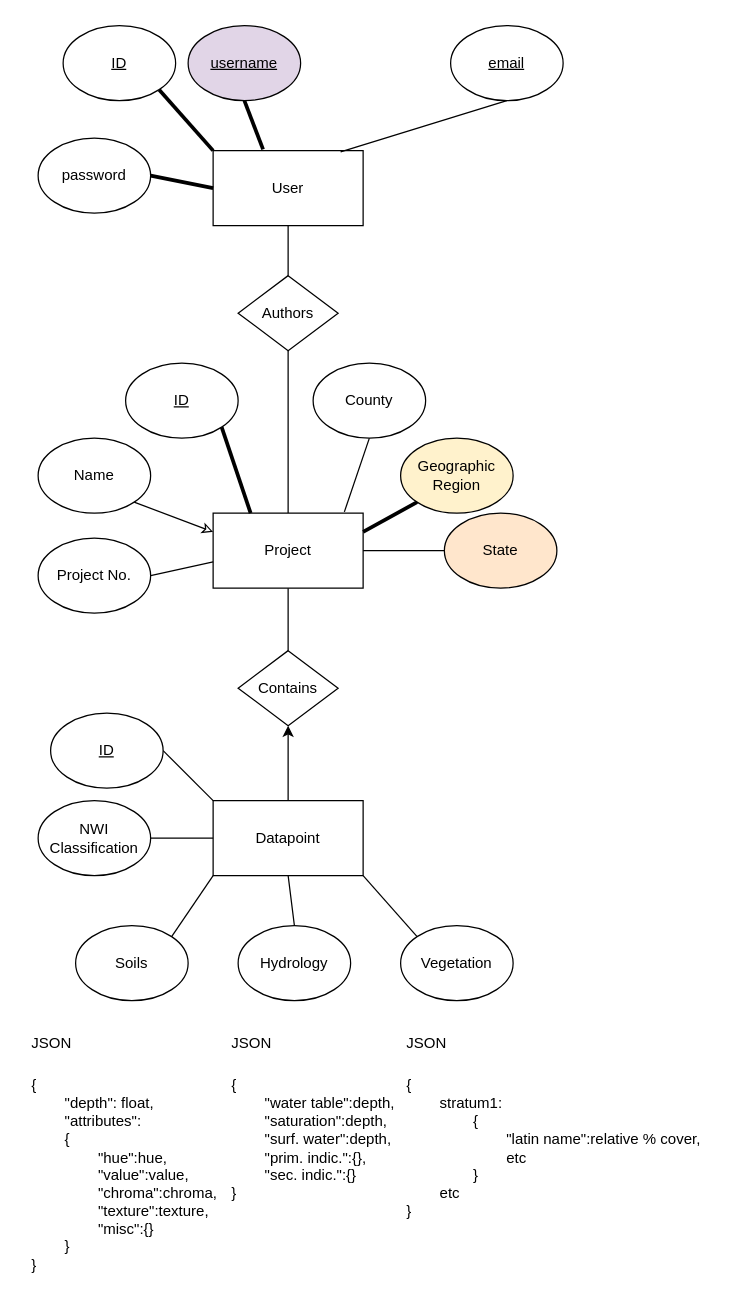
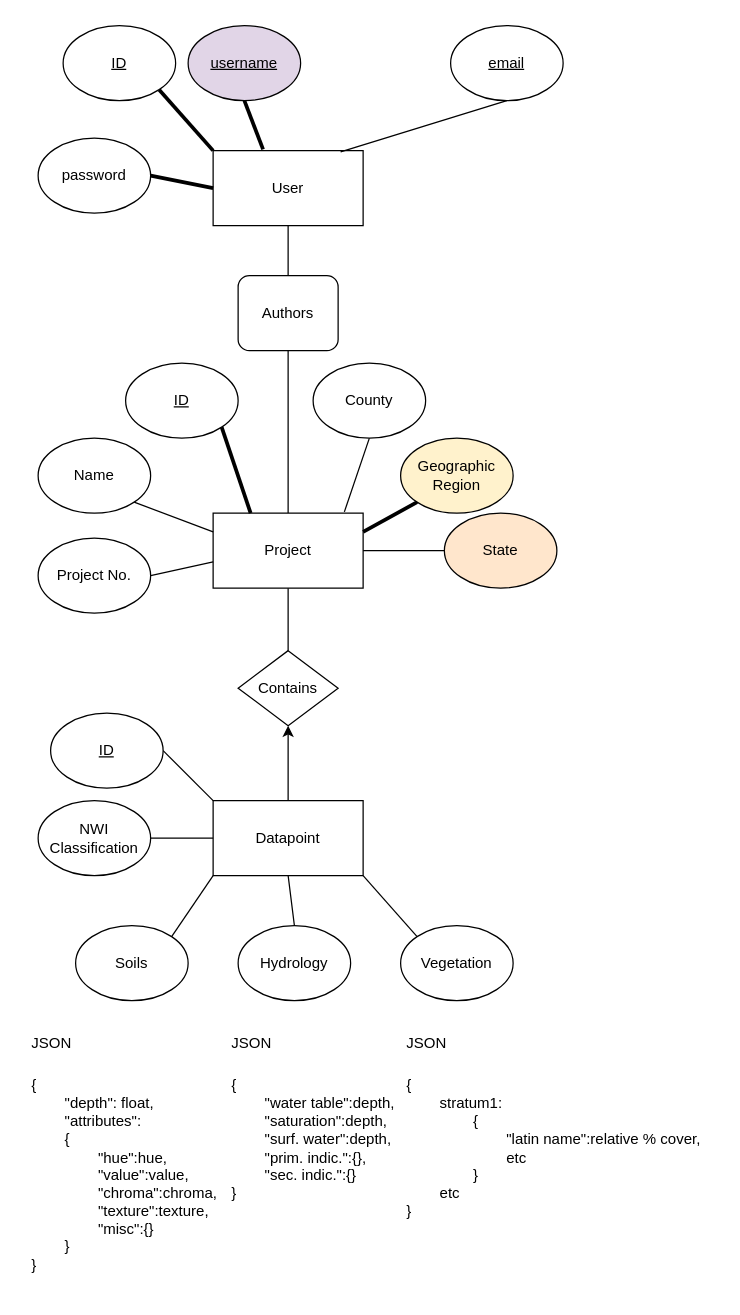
(288, 313) -> (288, 313)
(204, 528) -> (207, 529)
